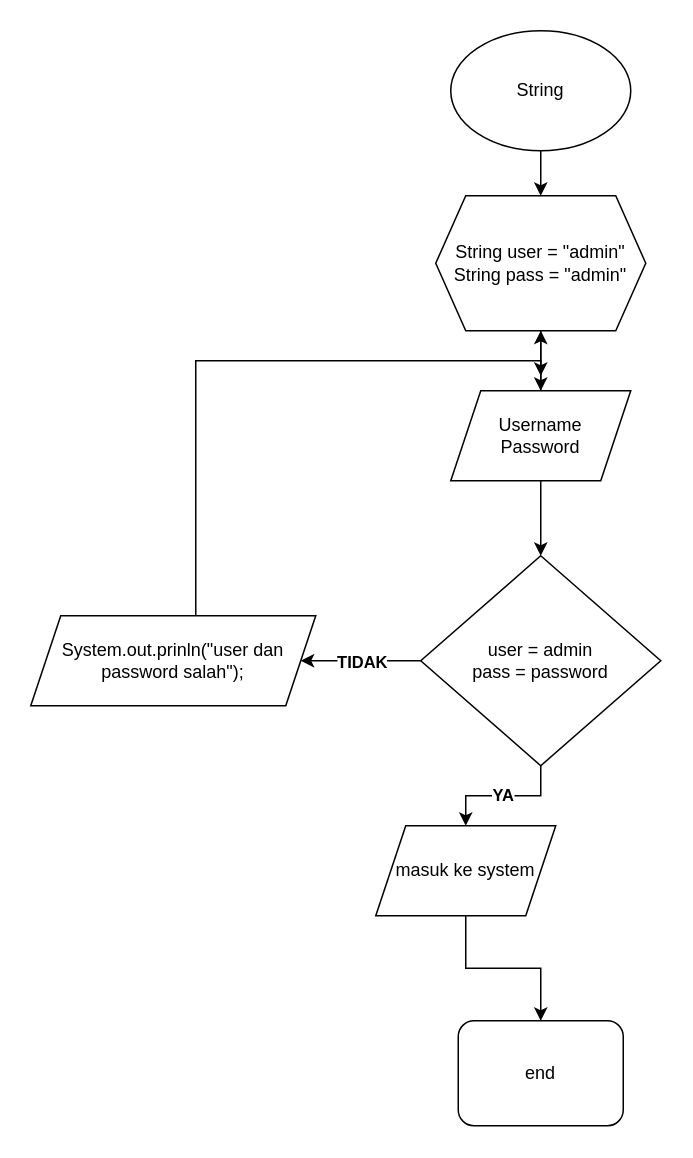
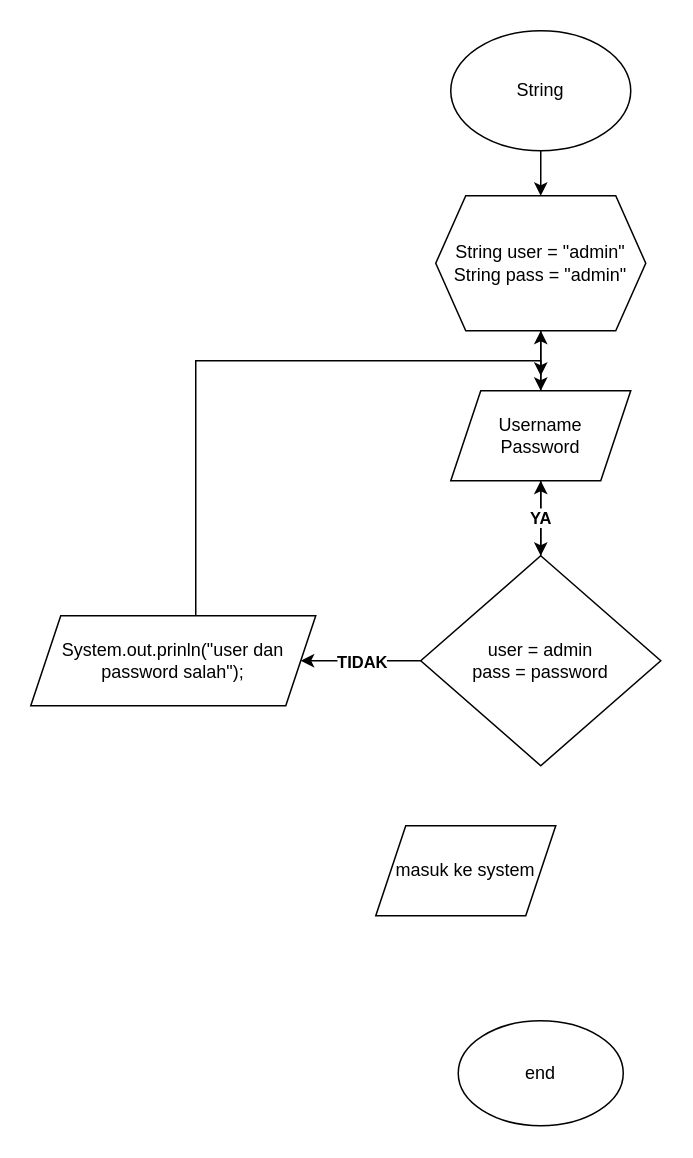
(509, 796) -> (541, 554)
(498, 968) -> none
(541, 1073) -> (541, 1073)
